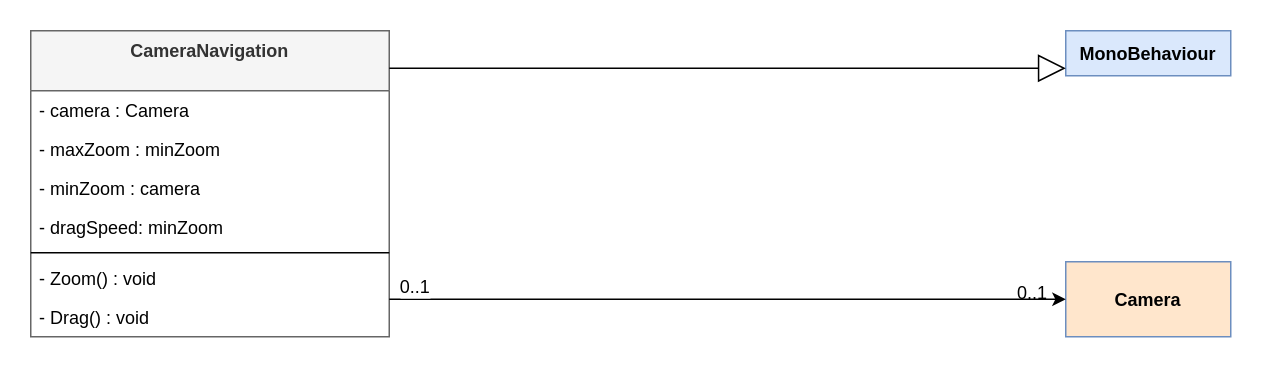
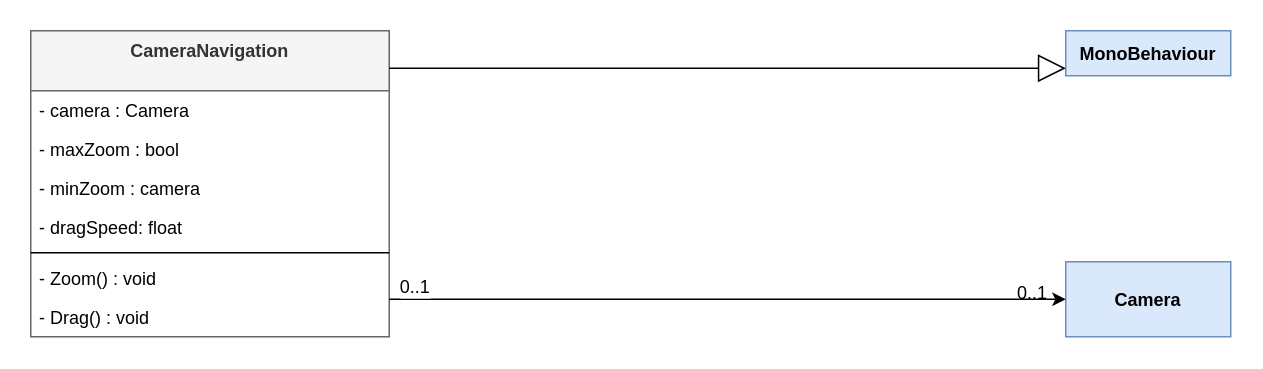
(123, 150) -> (108, 150)
(130, 228) -> (120, 228)
(1148, 299) -> (1148, 299)
